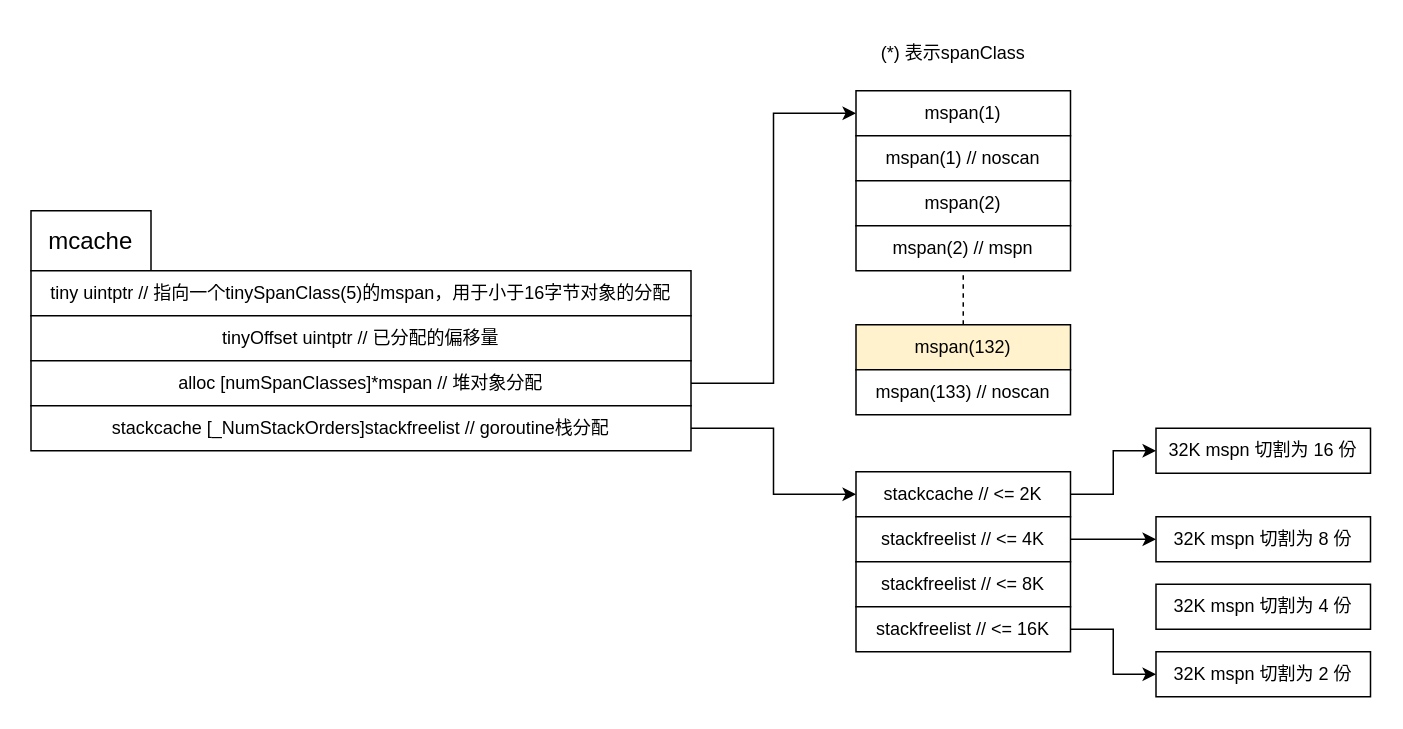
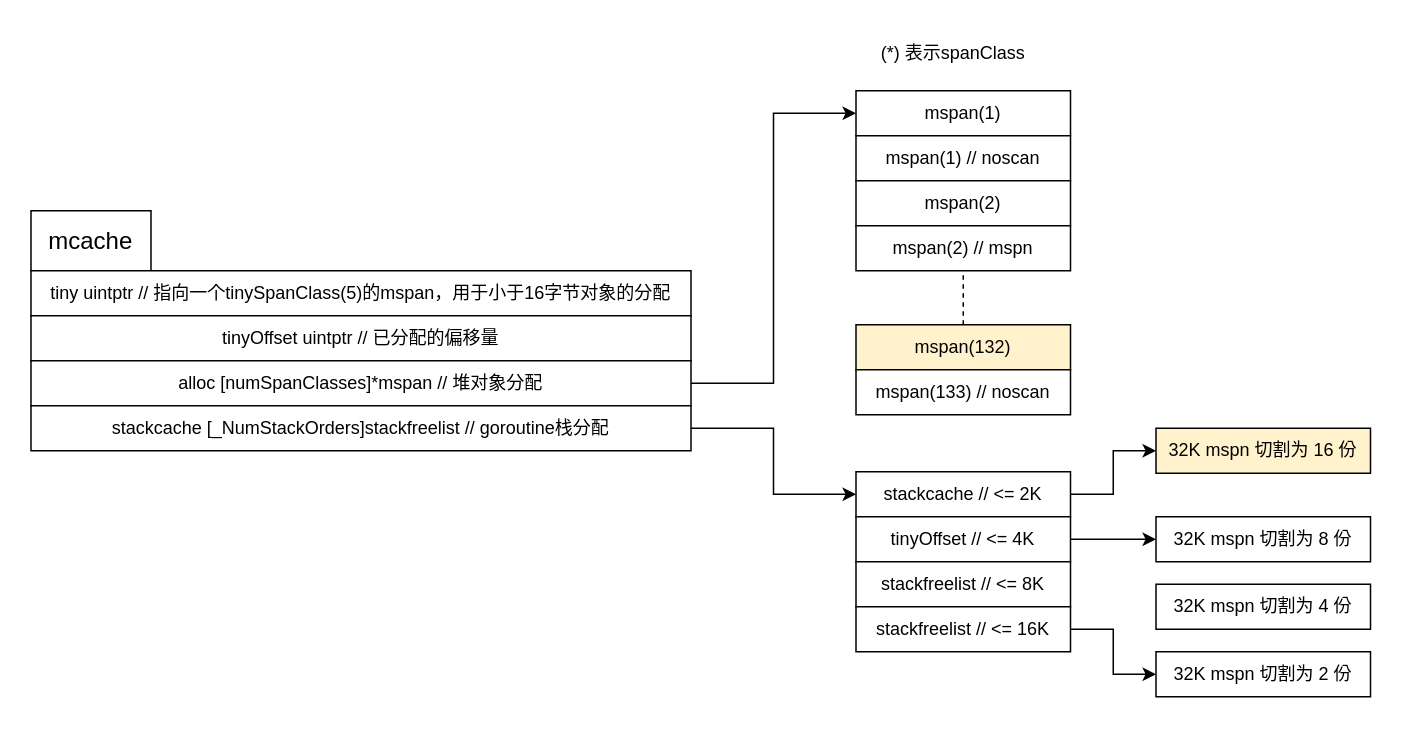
(1263, 451) -> (1263, 451)
(963, 539) -> (963, 539)
